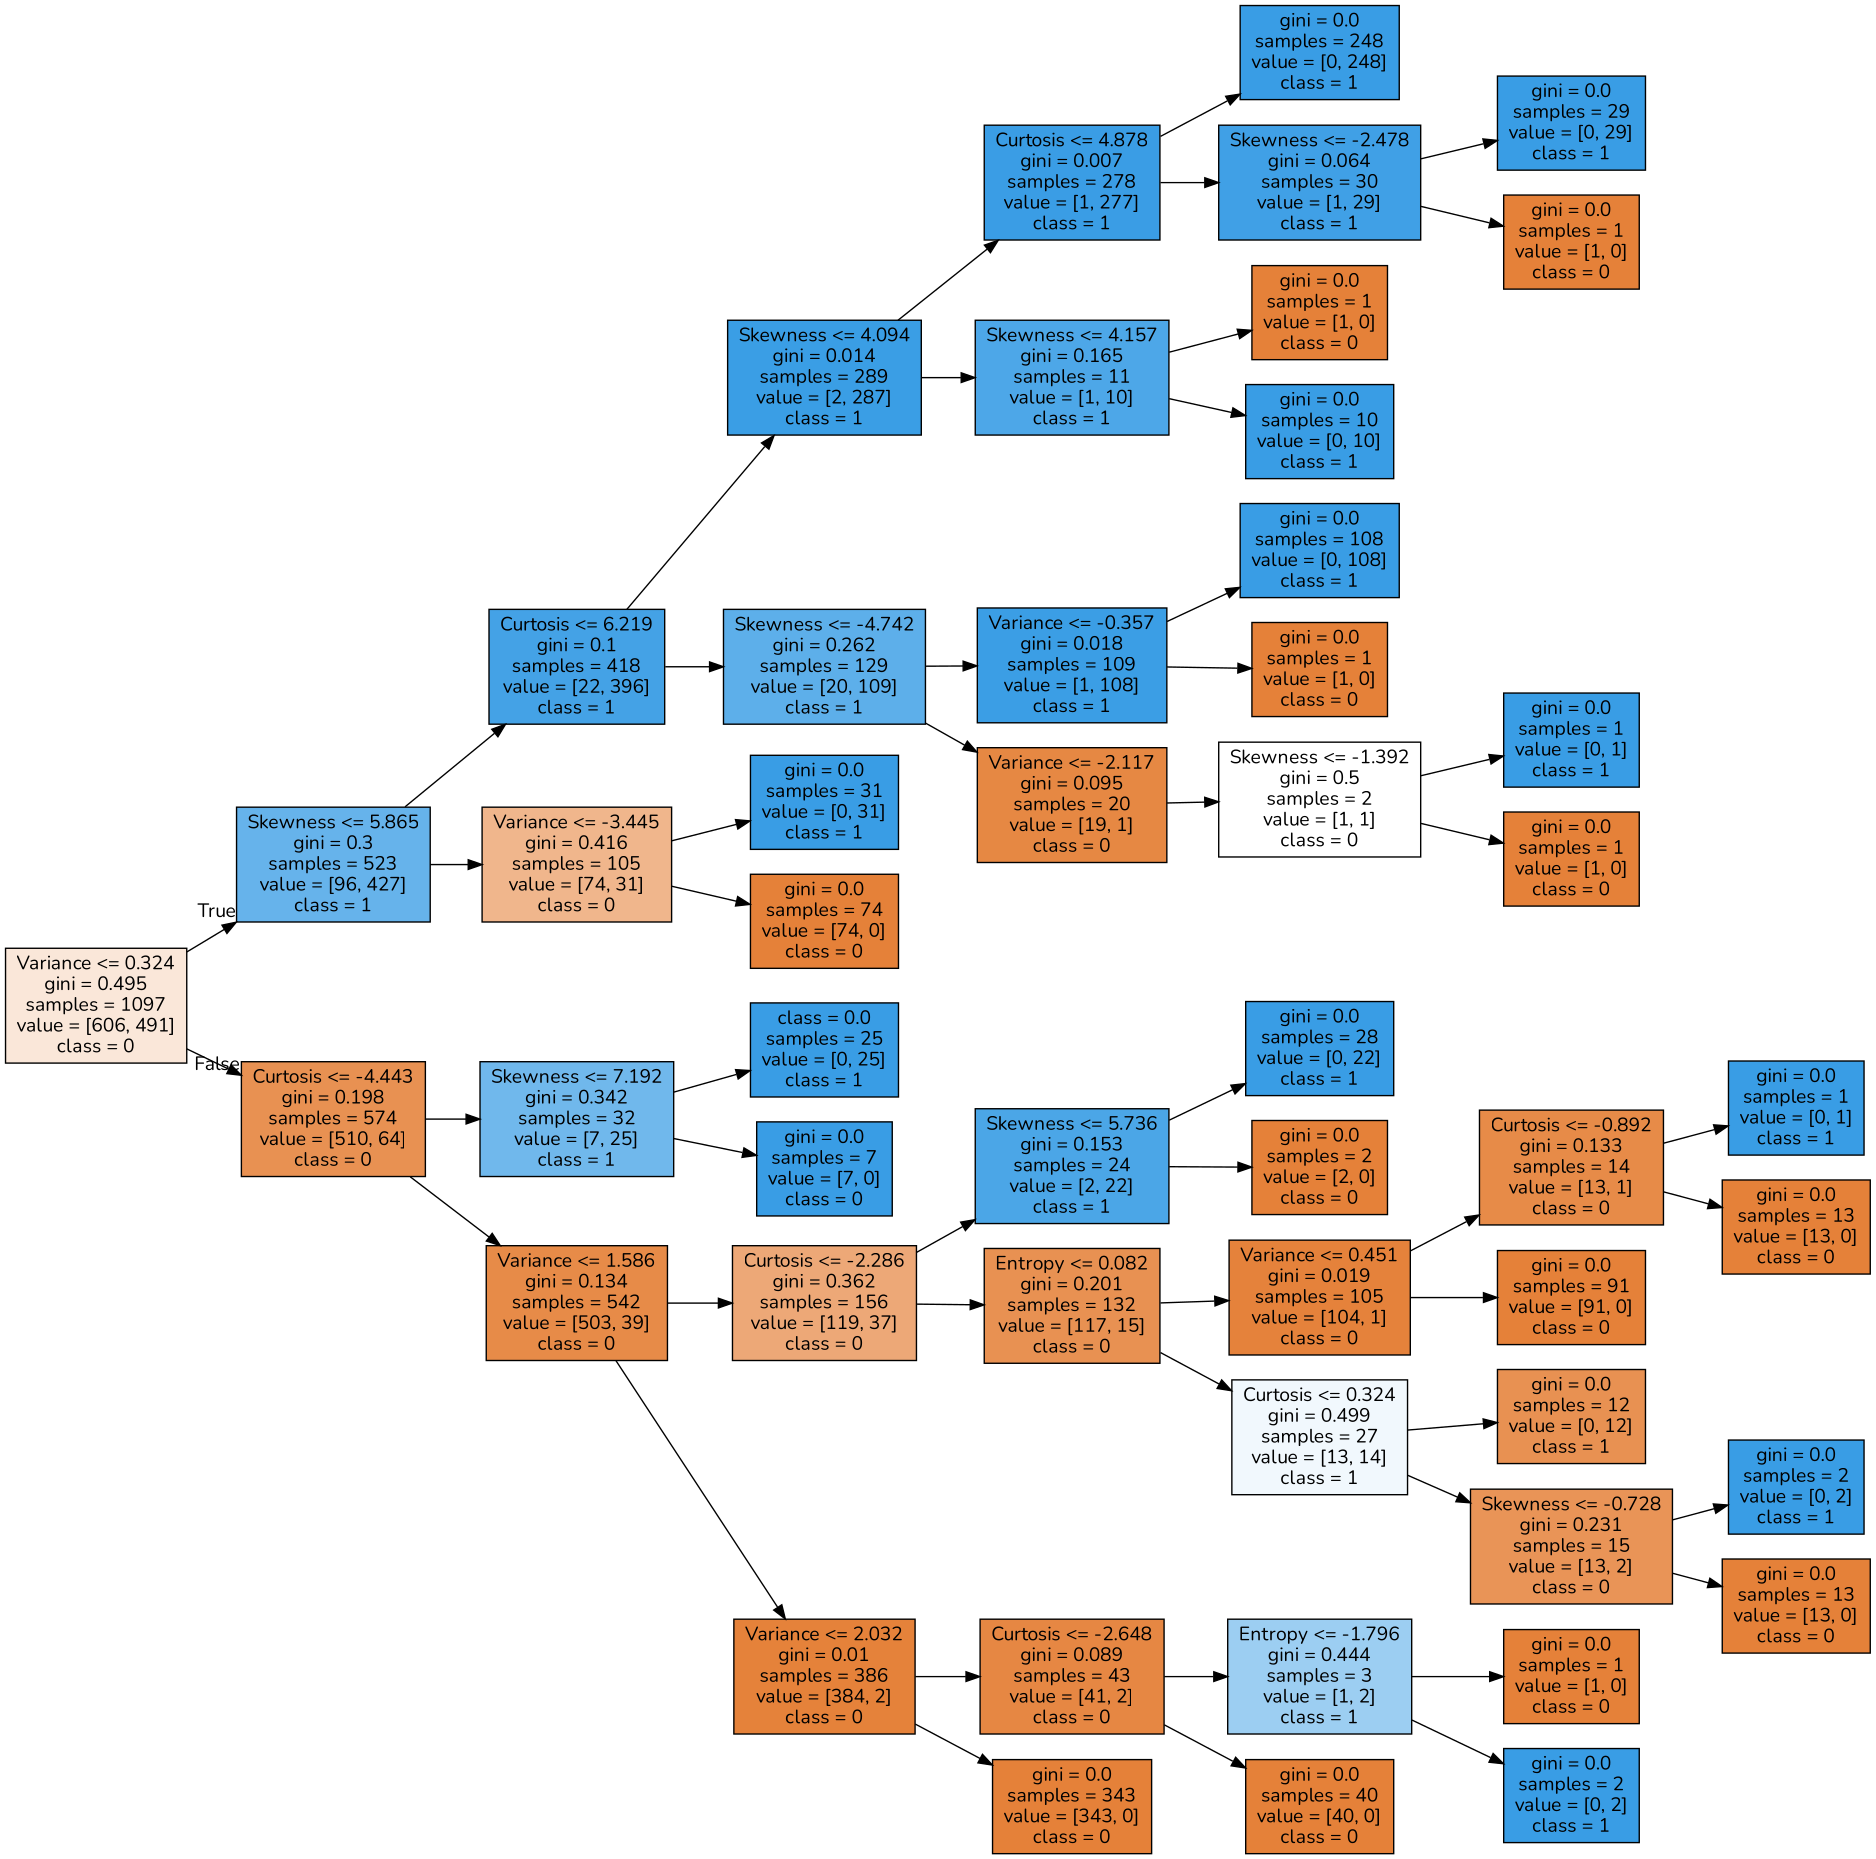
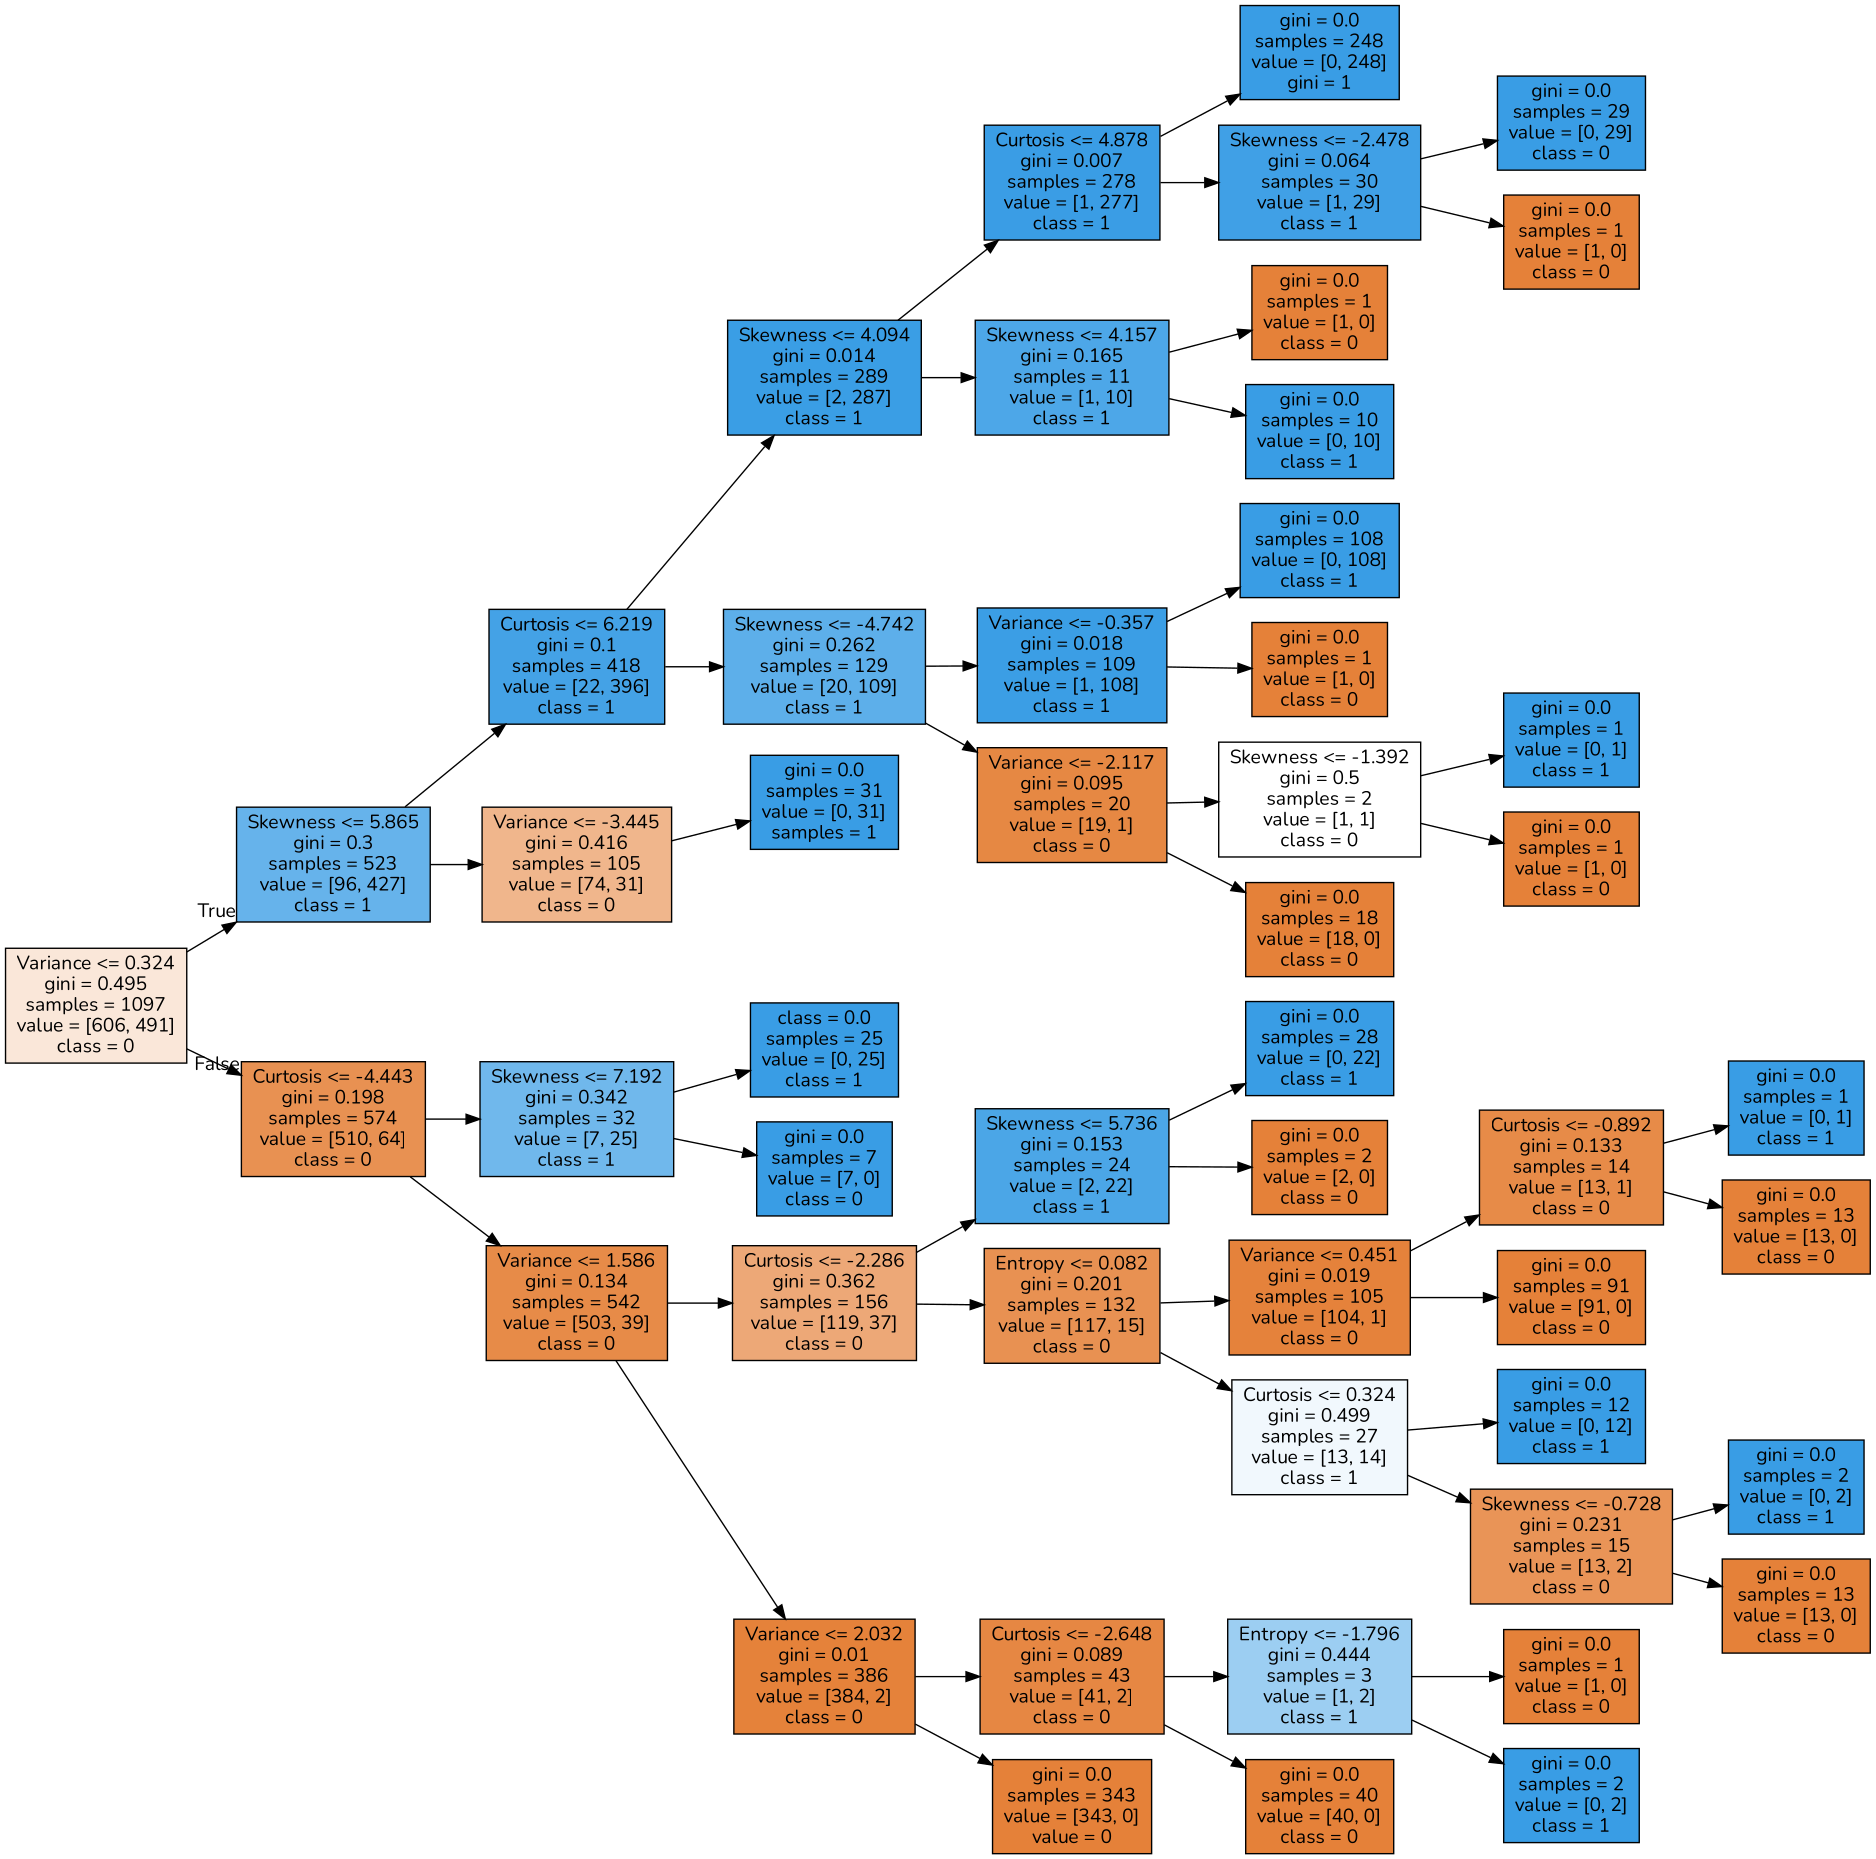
(1320, 53) -> (1320, 53)
(1571, 123) -> (1571, 123)
(824, 802) -> (824, 802)
(824, 921) -> none
none -> (1320, 930)
(1571, 1417) -> (1571, 1417)
(1072, 1807) -> (1072, 1807)
